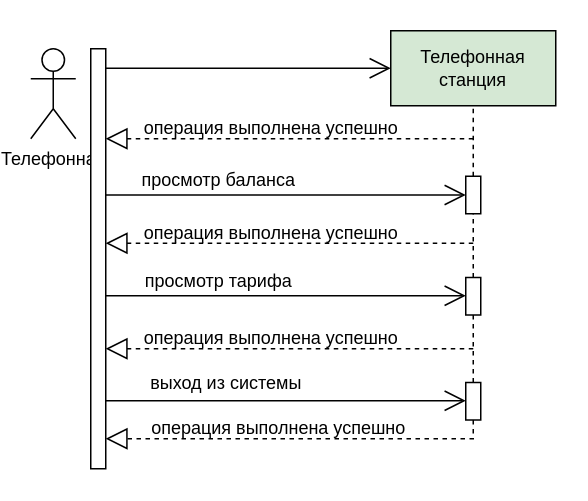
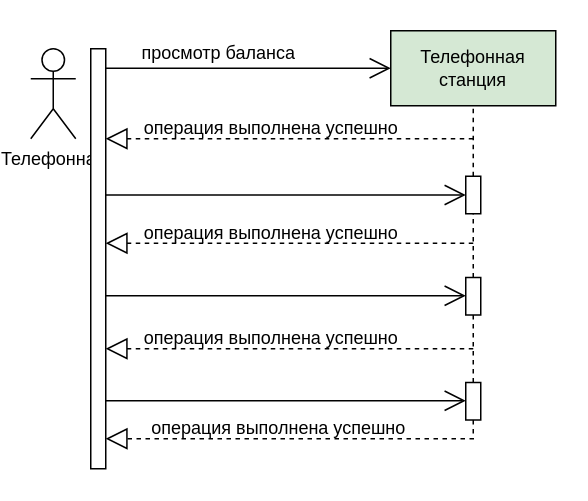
(218, 180) -> (218, 53)
(218, 281) -> none
(226, 383) -> none
